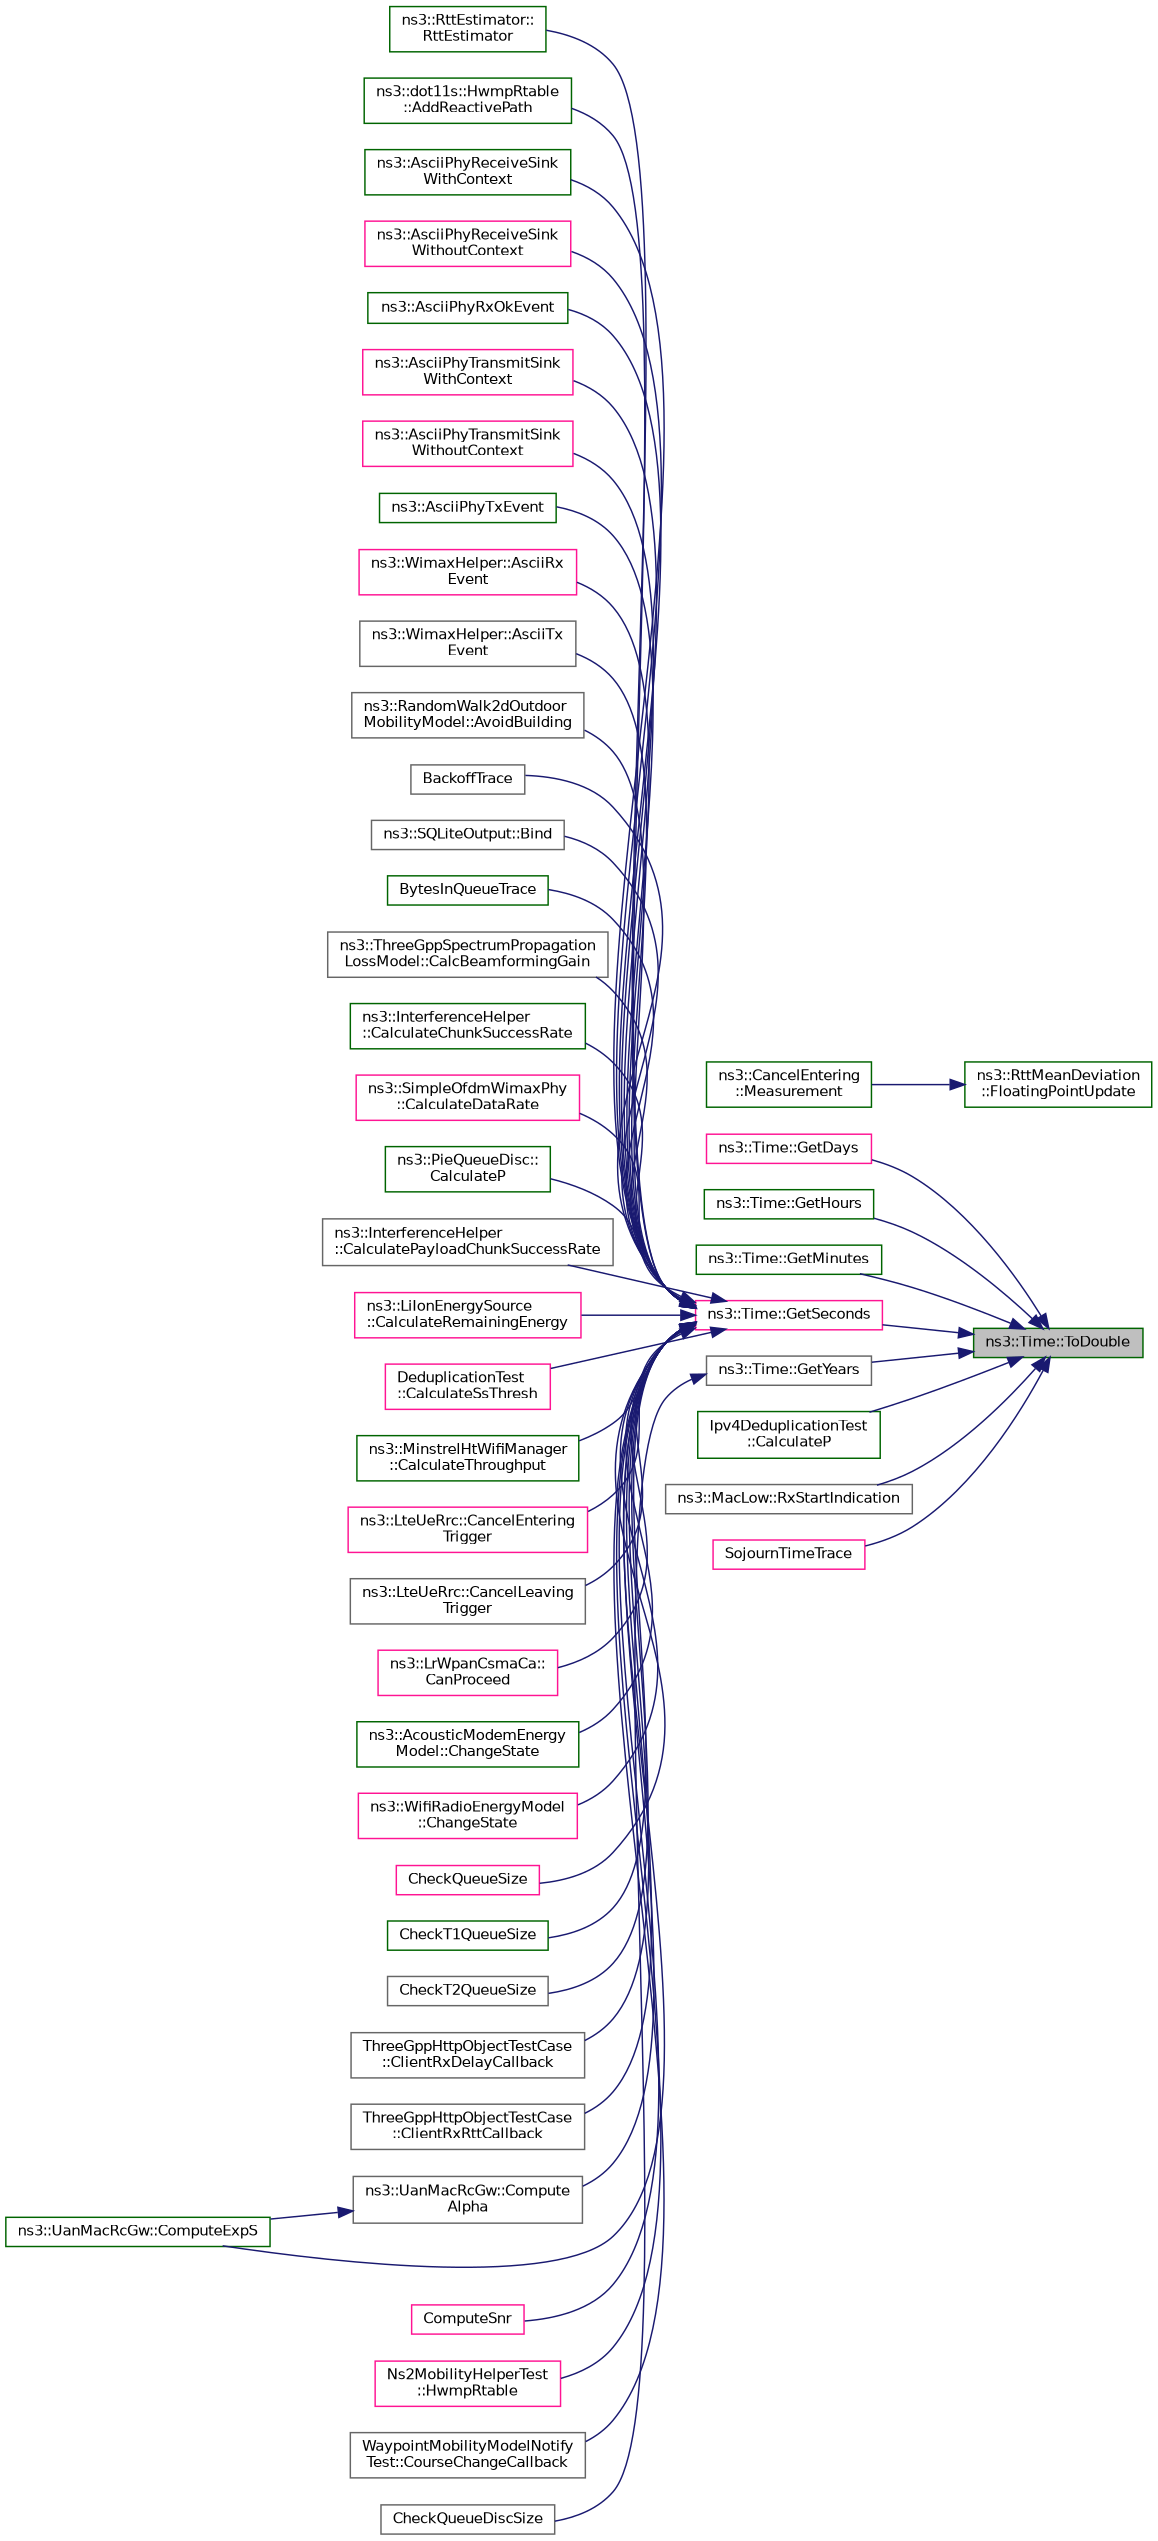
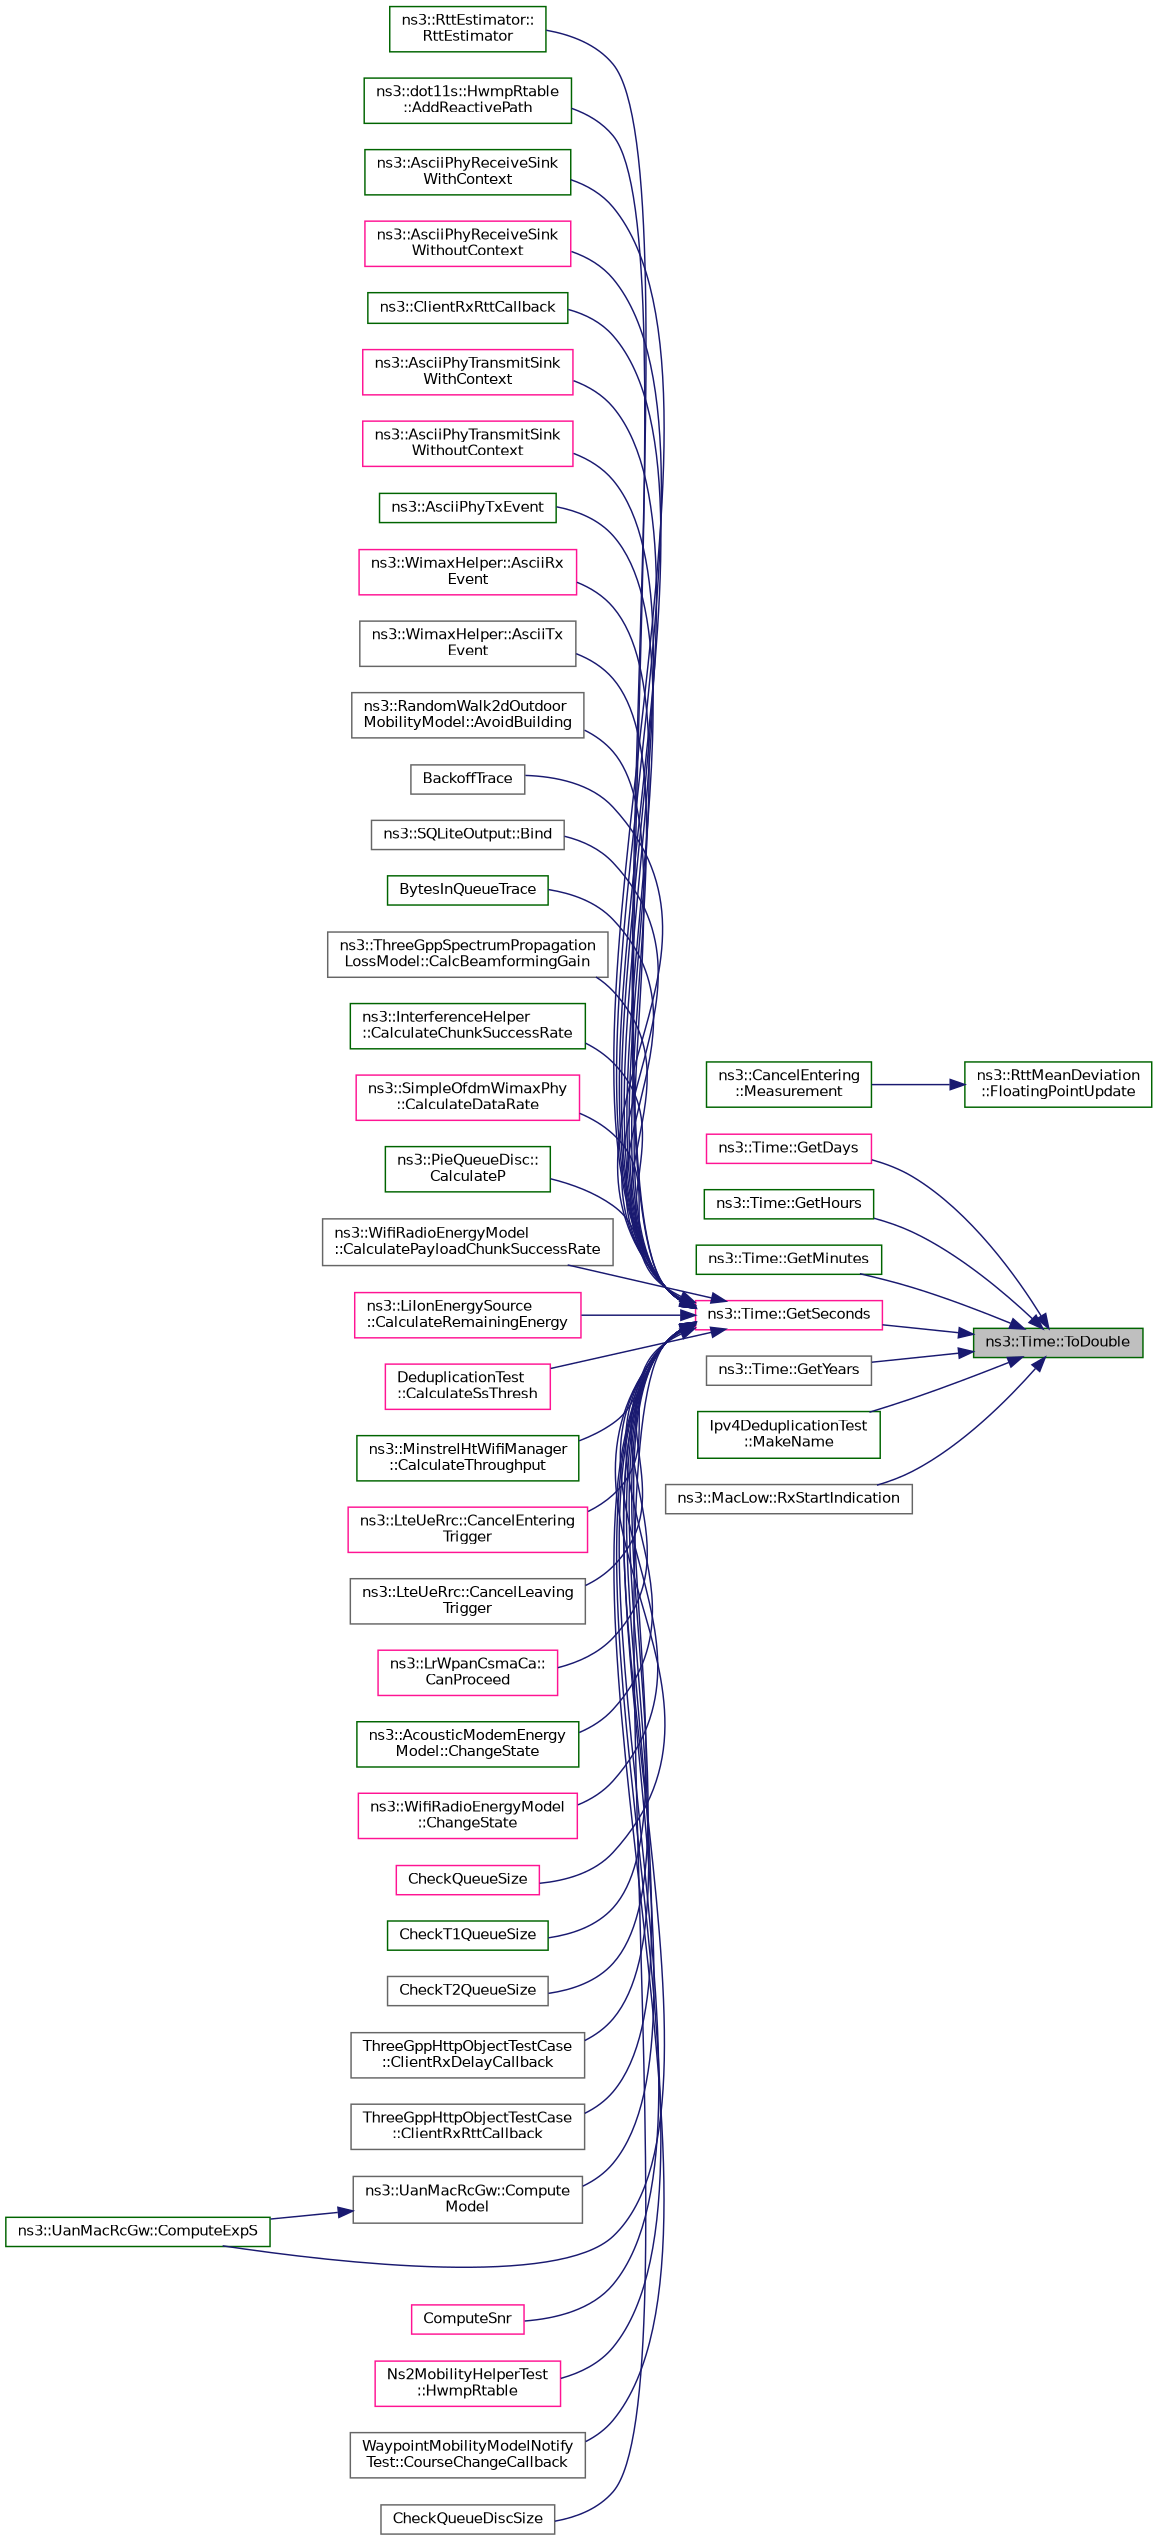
(468, 308) -> (468, 308)
(468, 1242) -> (468, 1242)
(789, 1435) -> (789, 1435)
(789, 1555) -> none
(644, 2142) -> (645, 2126)
(468, 2200) -> (468, 2200)
